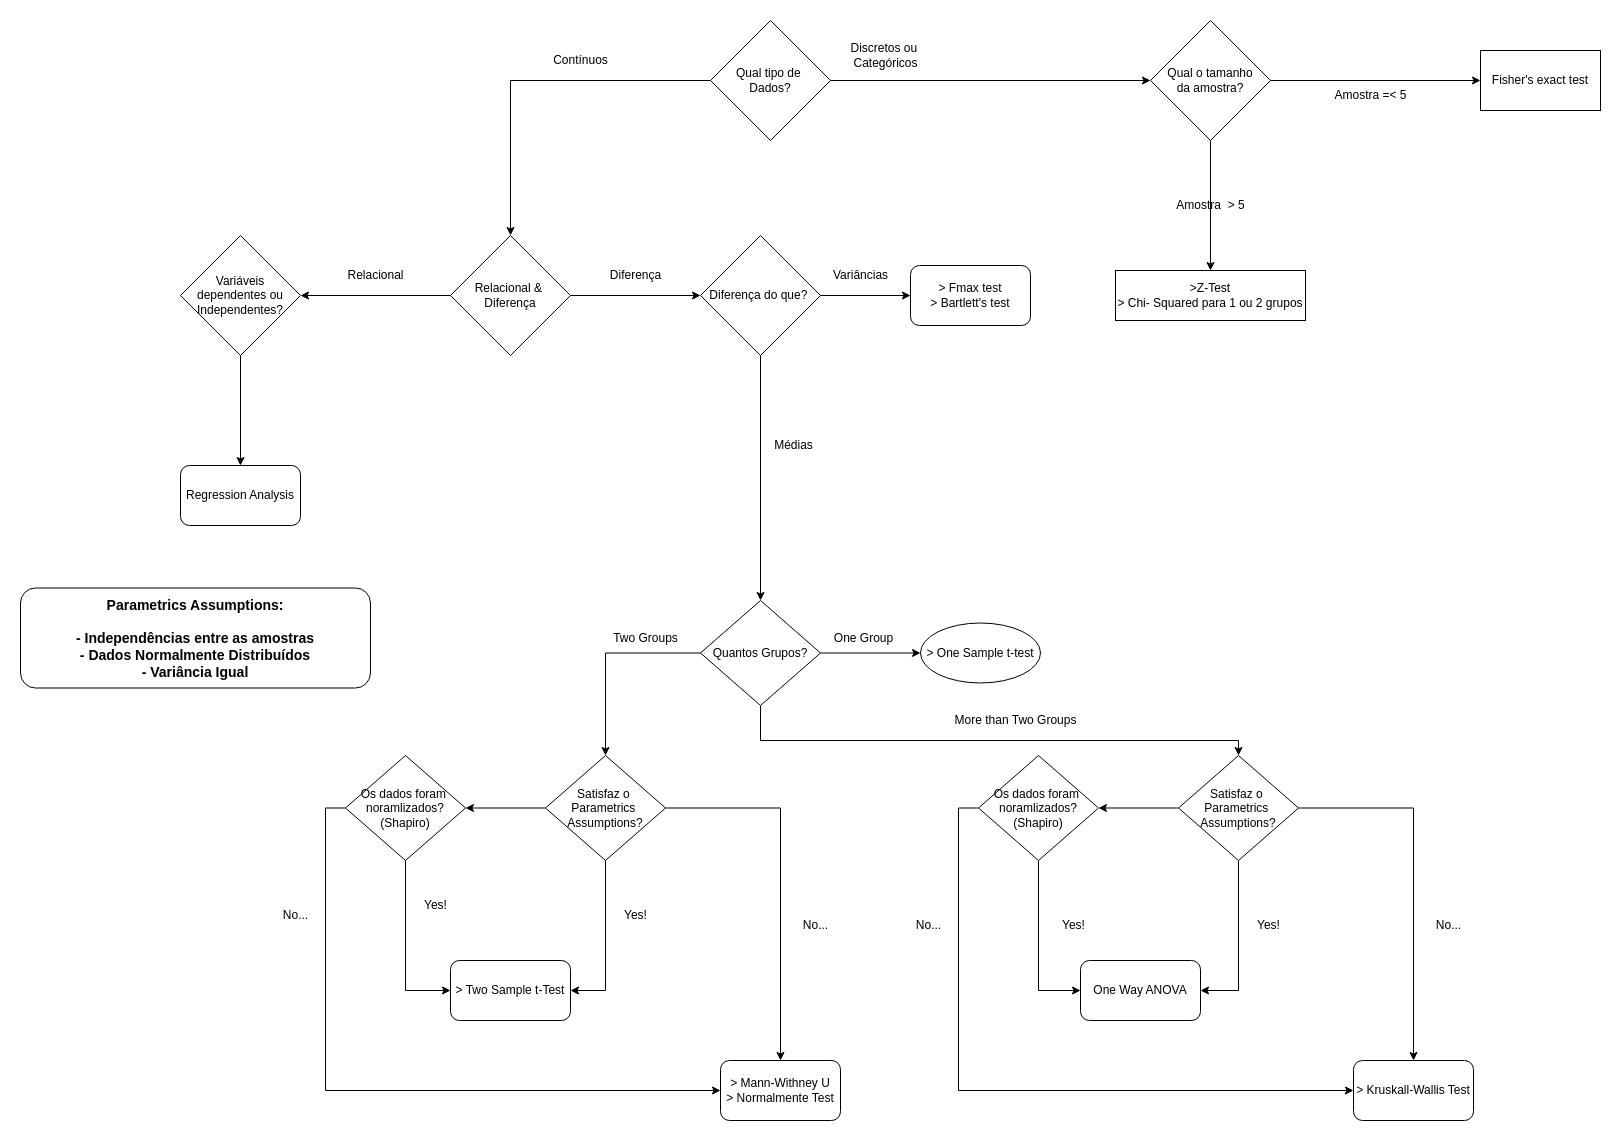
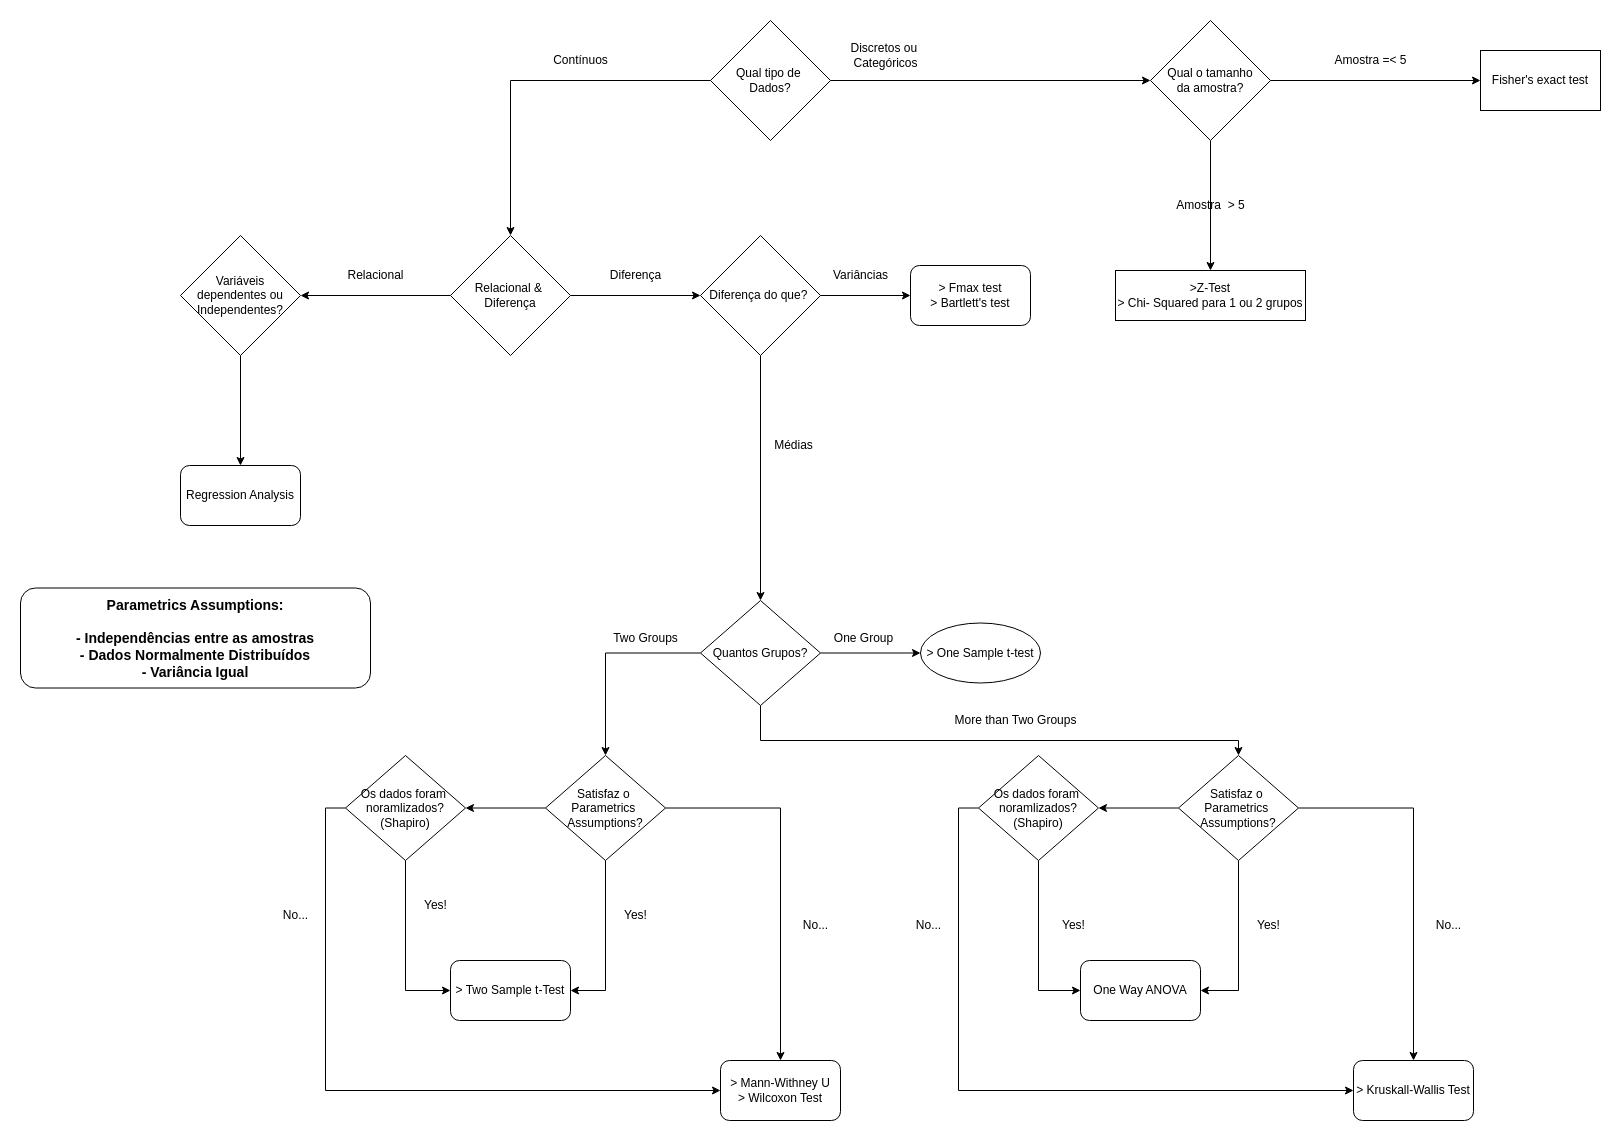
(1371, 96) -> (1371, 61)
(781, 1091) -> (781, 1091)
